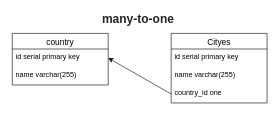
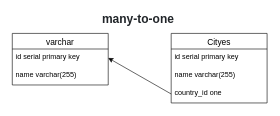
(60, 42) -> (60, 42)
